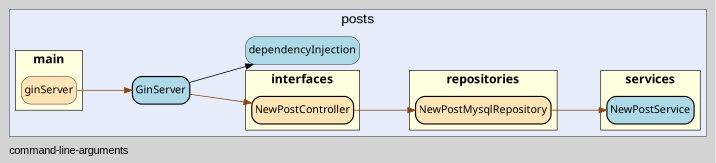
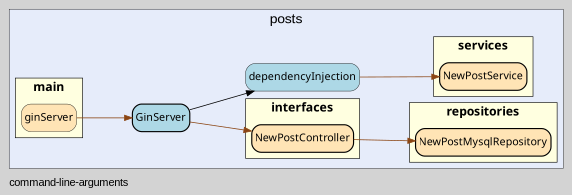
(575, 110) -> (396, 77)
(650, 110) -> (483, 77)
